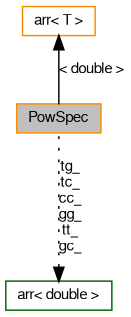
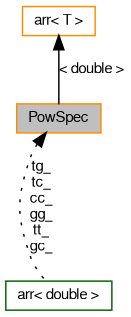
(59, 200) -> (20, 214)
